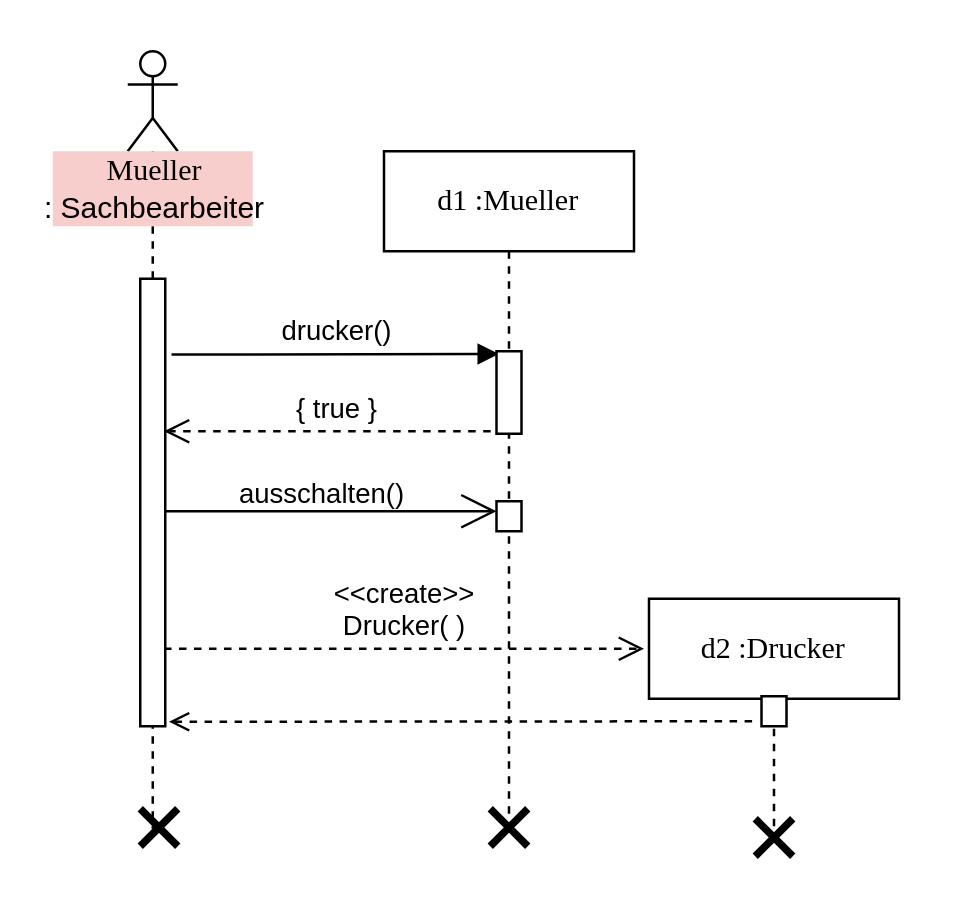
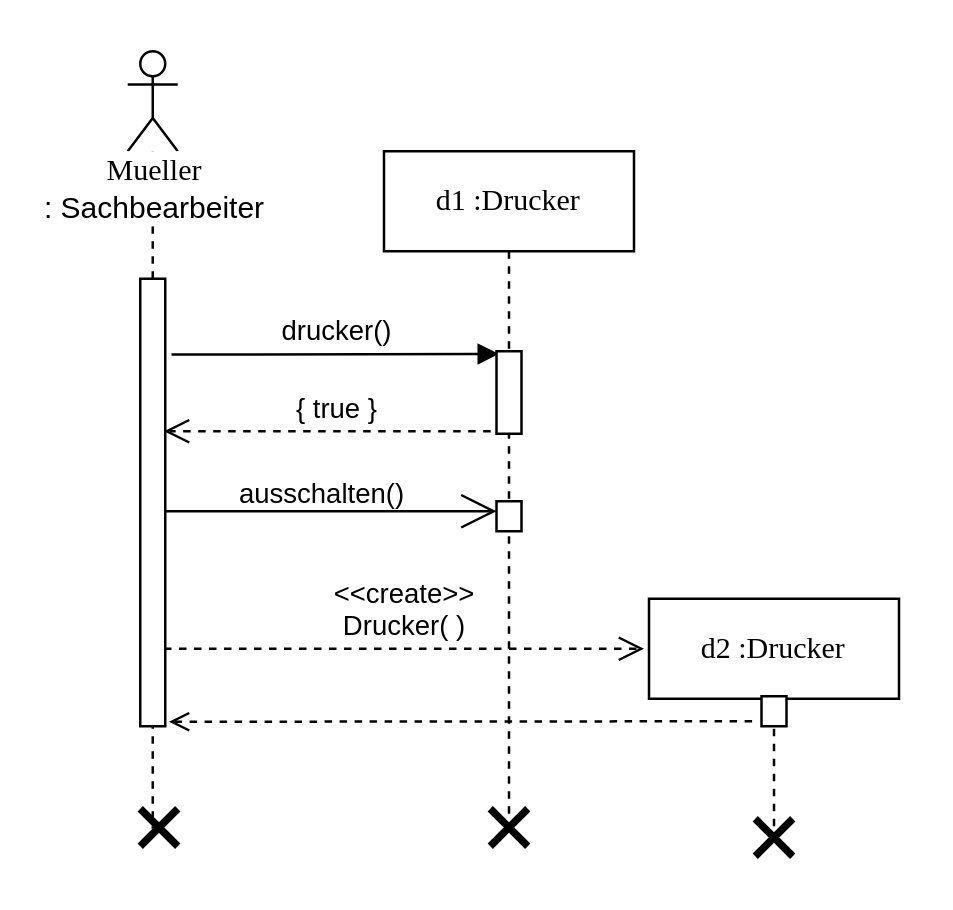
(153, 189) -> (153, 189)
(509, 201) -> (509, 201)
